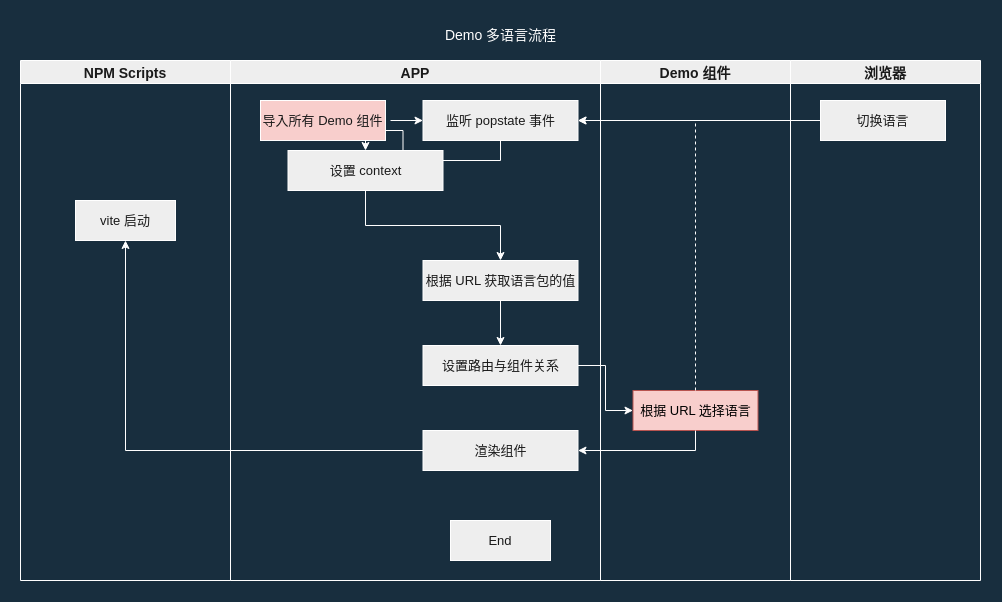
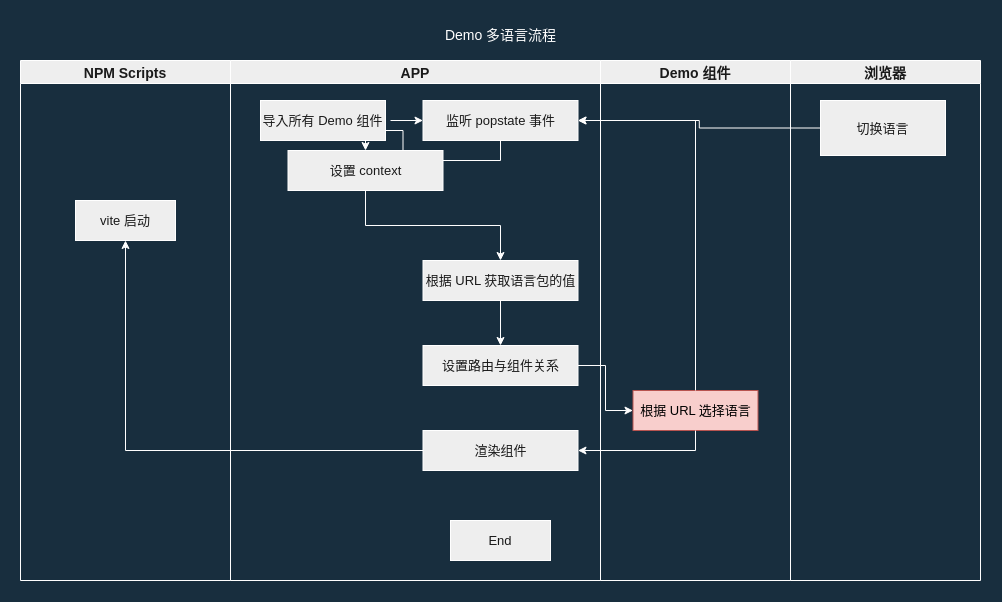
(323, 121) -> (323, 121)
(883, 121) -> (883, 128)
(696, 256) -> (696, 256)
